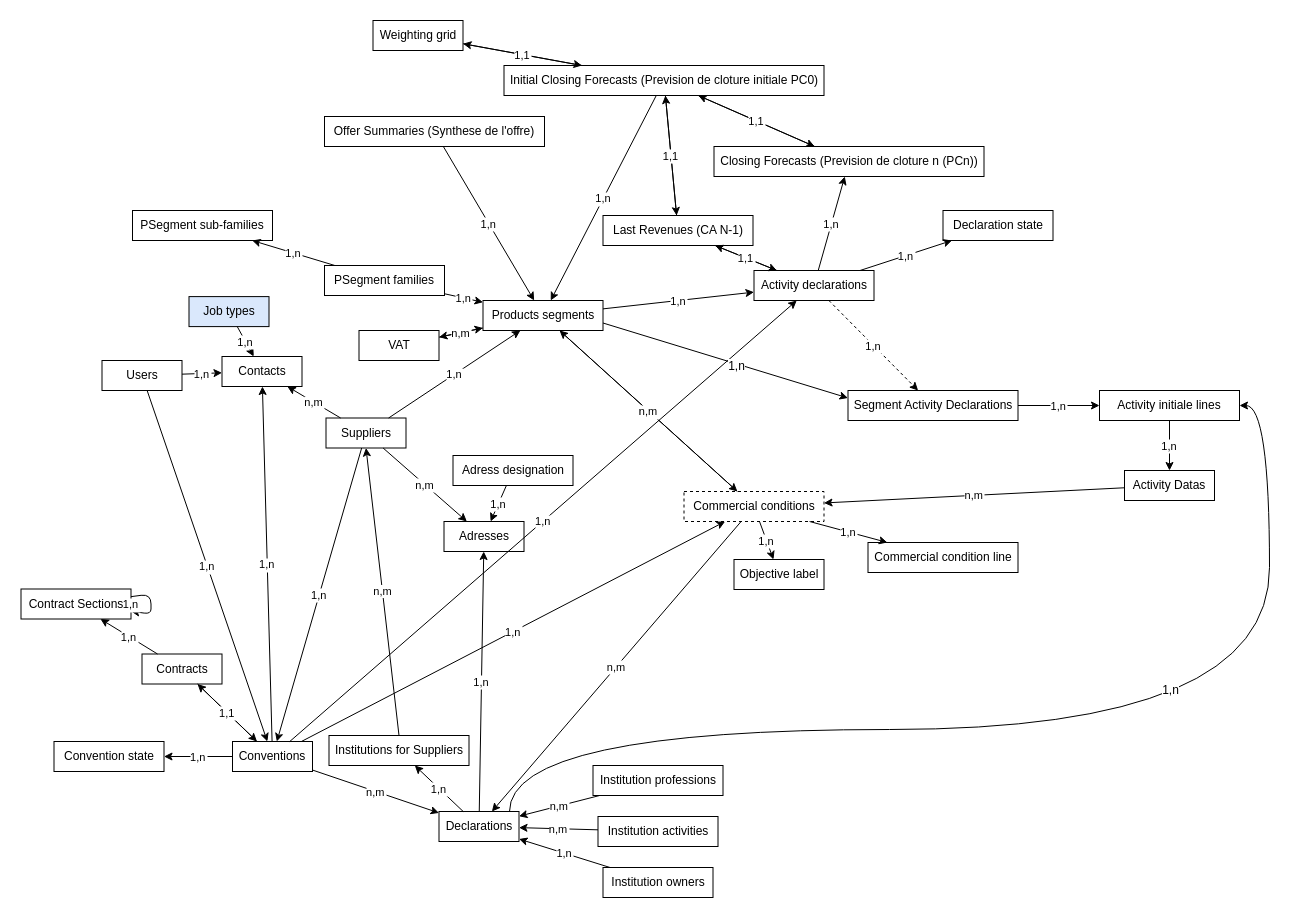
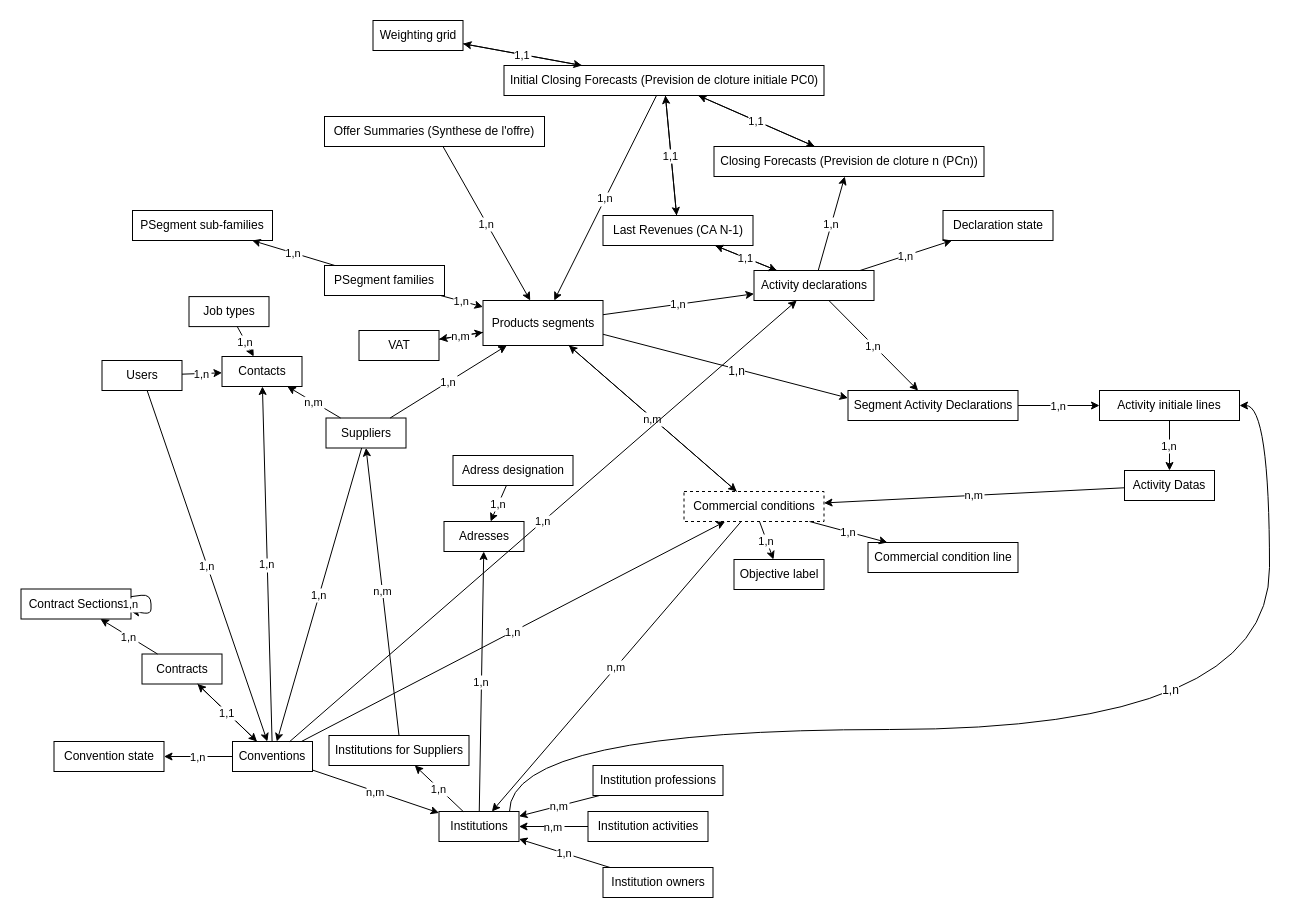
(229, 312) -> (229, 312)
(543, 316) -> (543, 323)
(849, 320) -> (849, 320)
(422, 482) -> none
(480, 827) -> (480, 827)
(658, 832) -> (648, 827)
